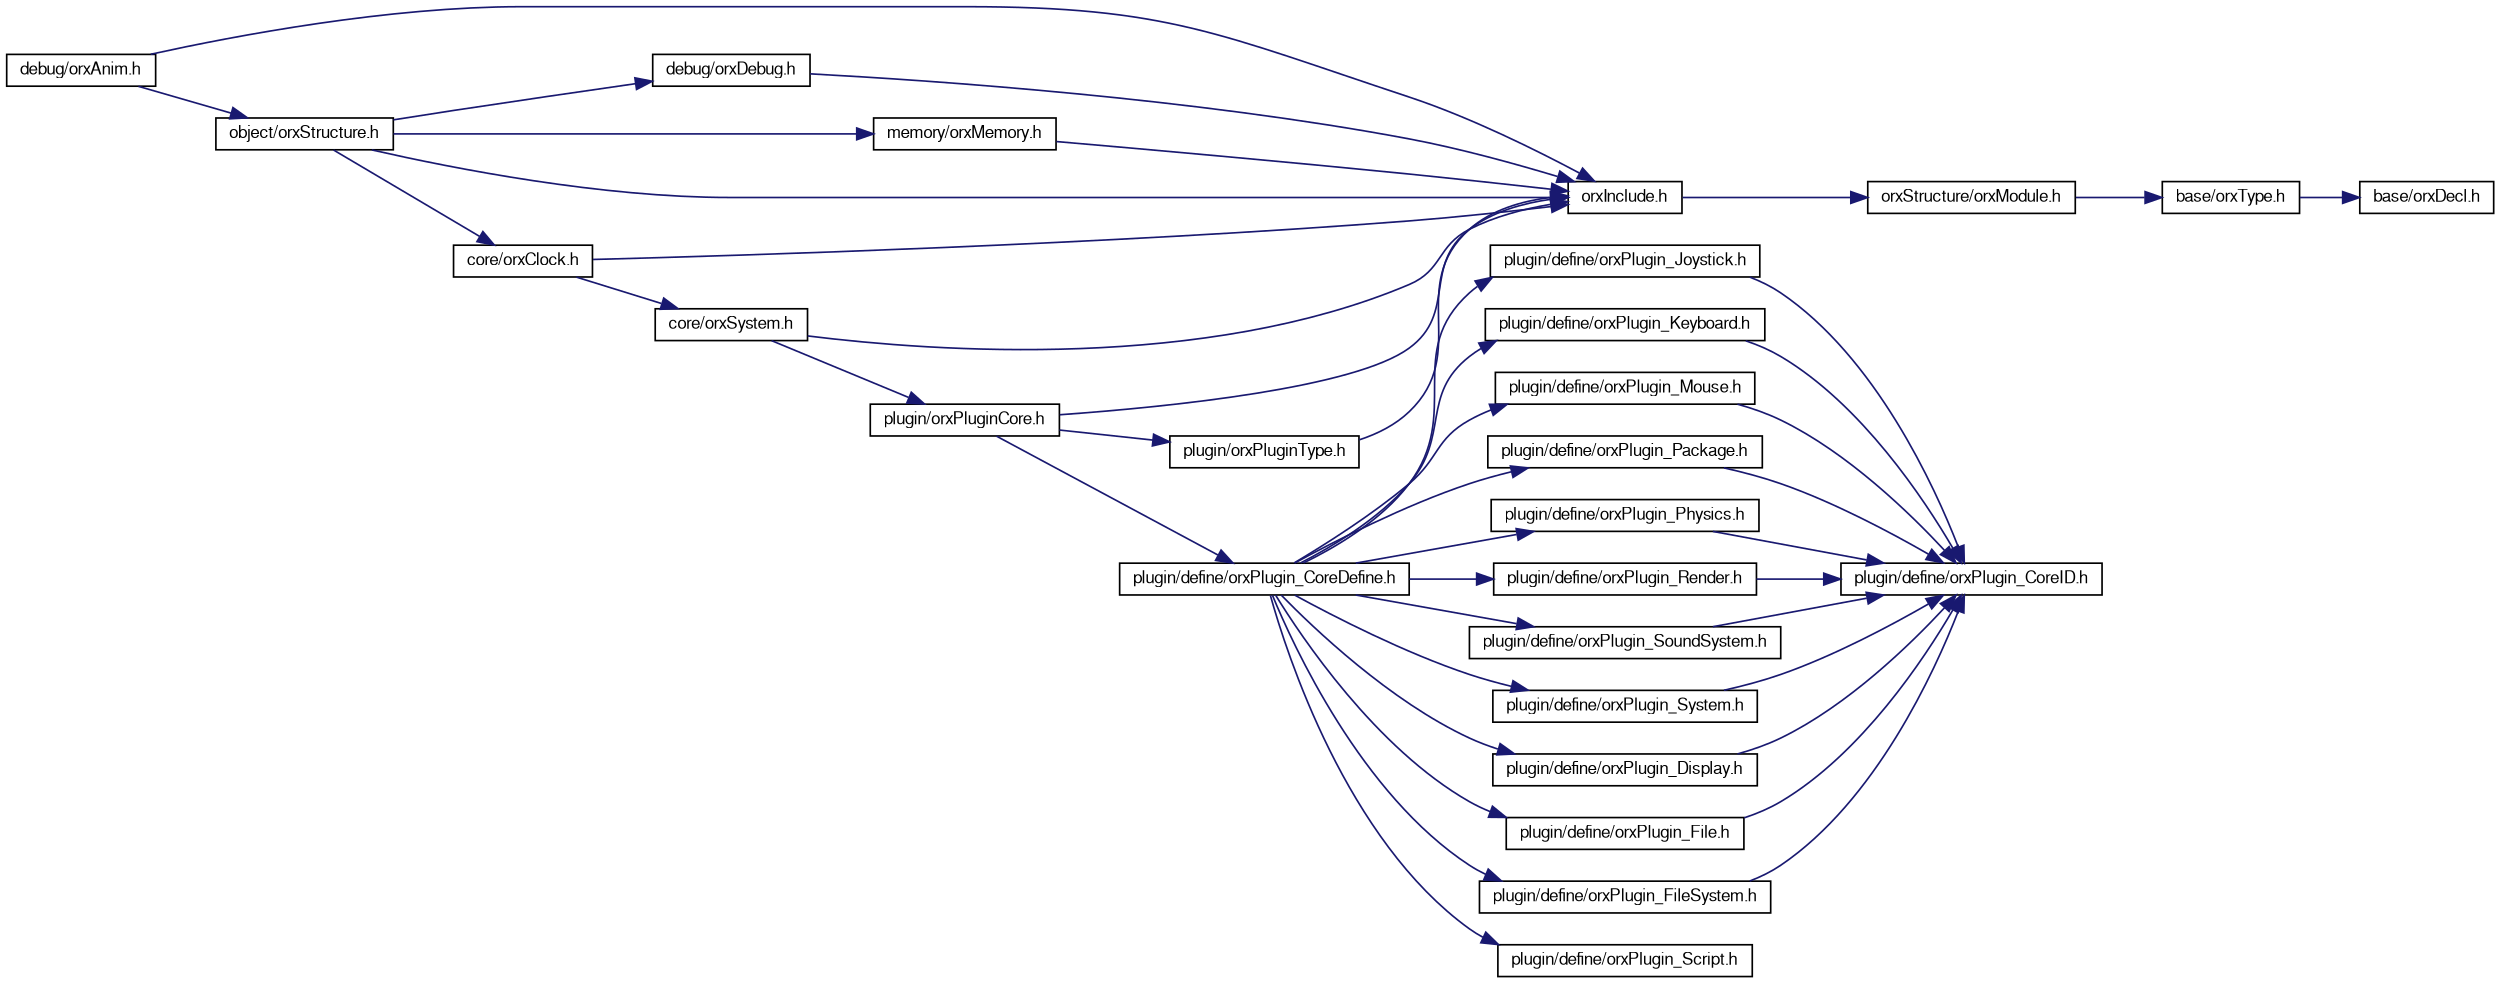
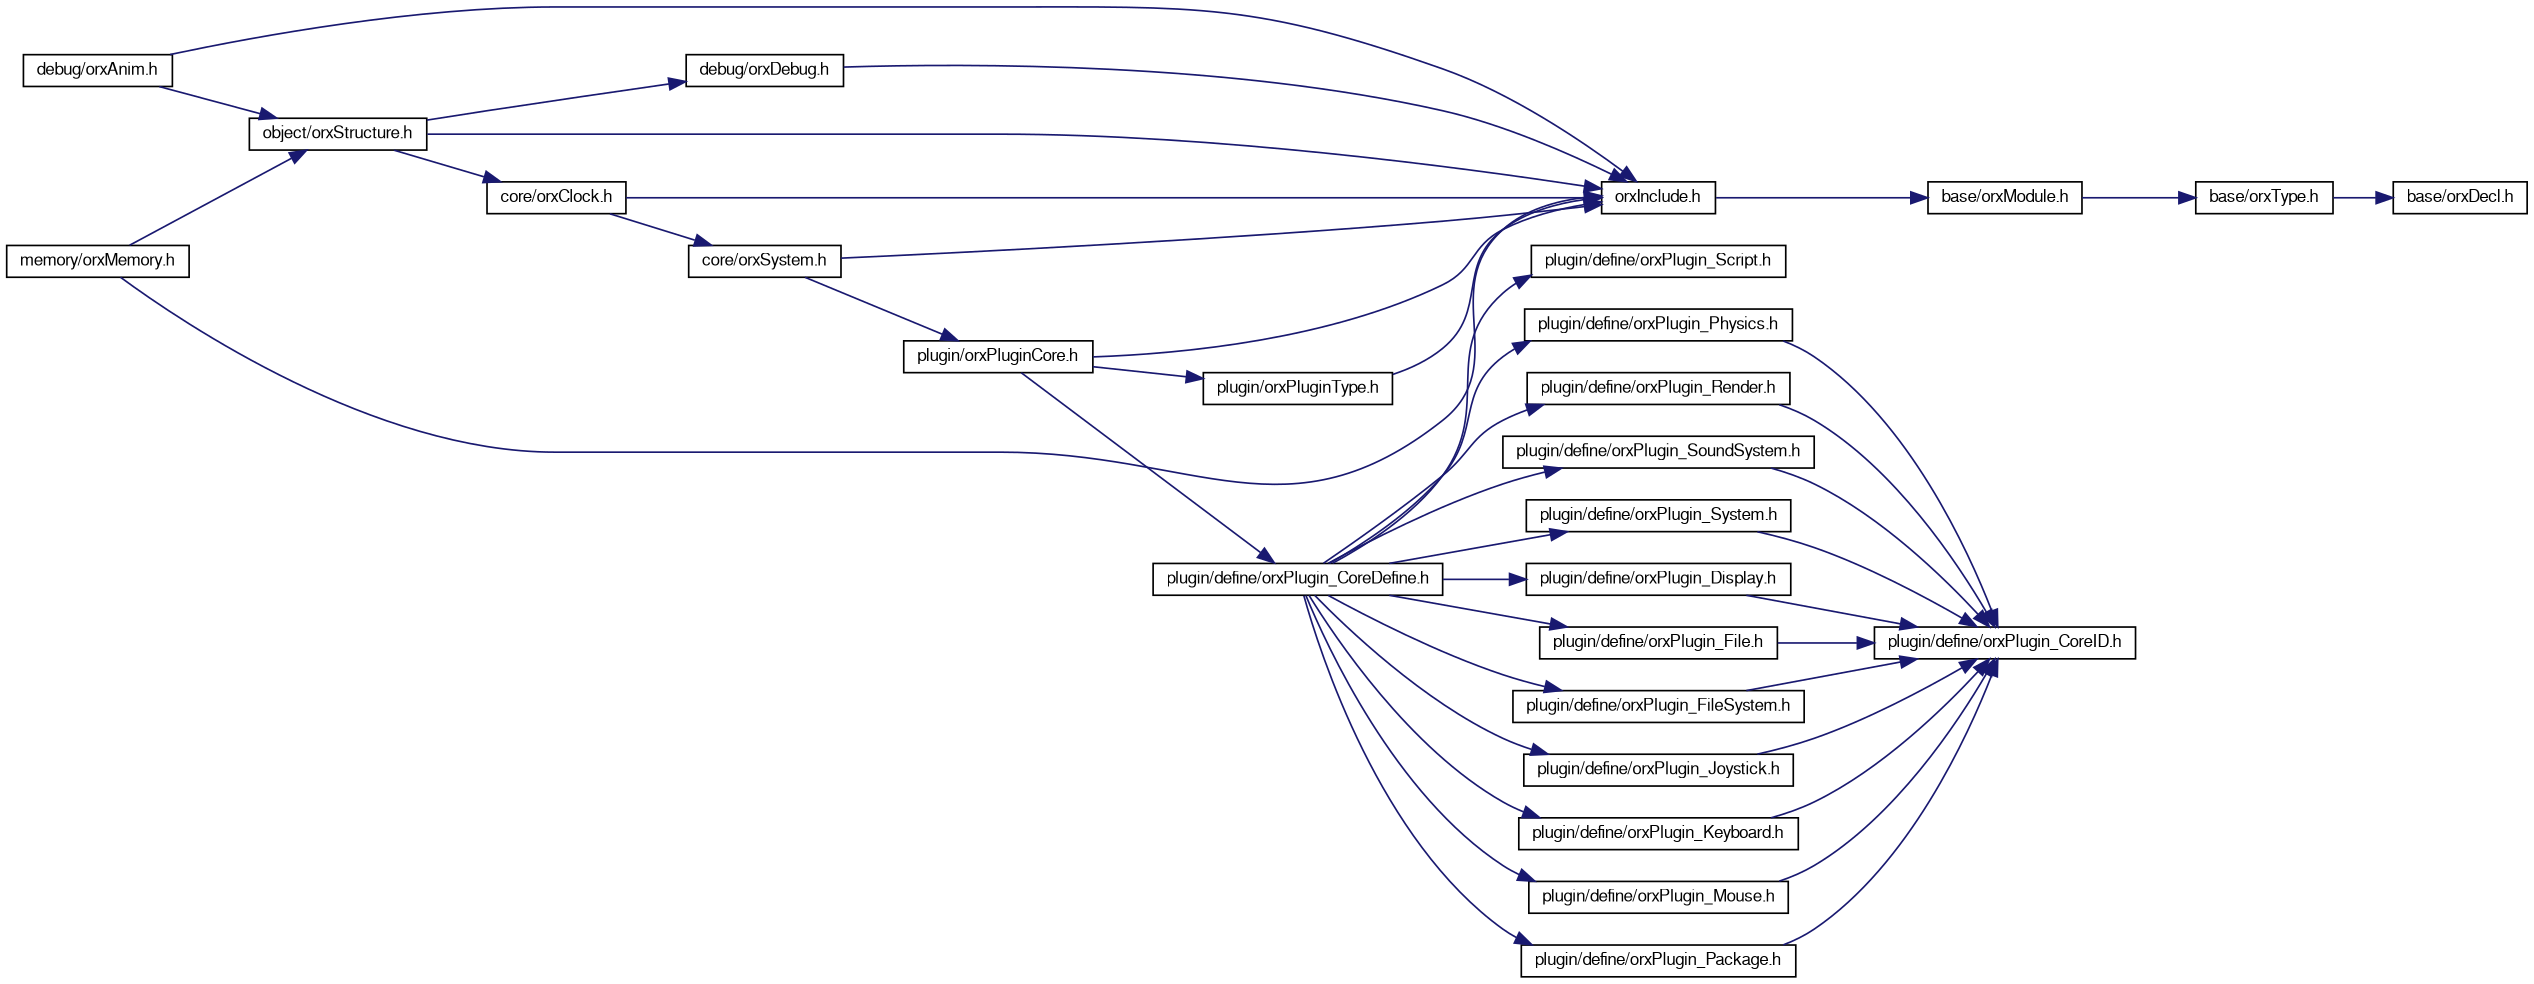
(625, 134) -> (211, 202)
(1972, 197) -> (2005, 198)
